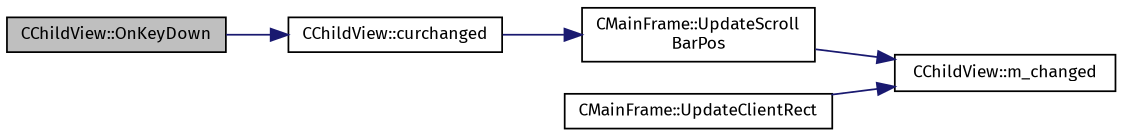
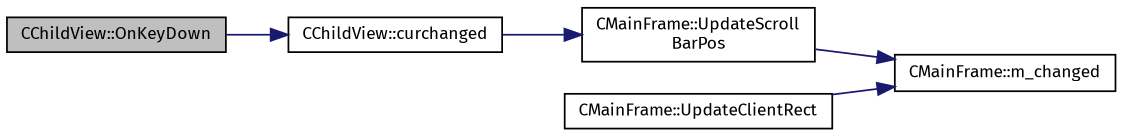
(1005, 73) -> (1005, 73)
